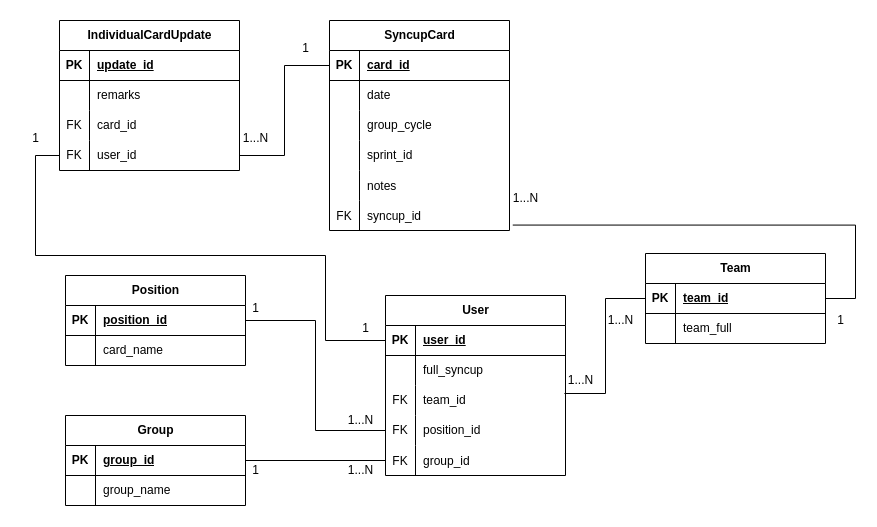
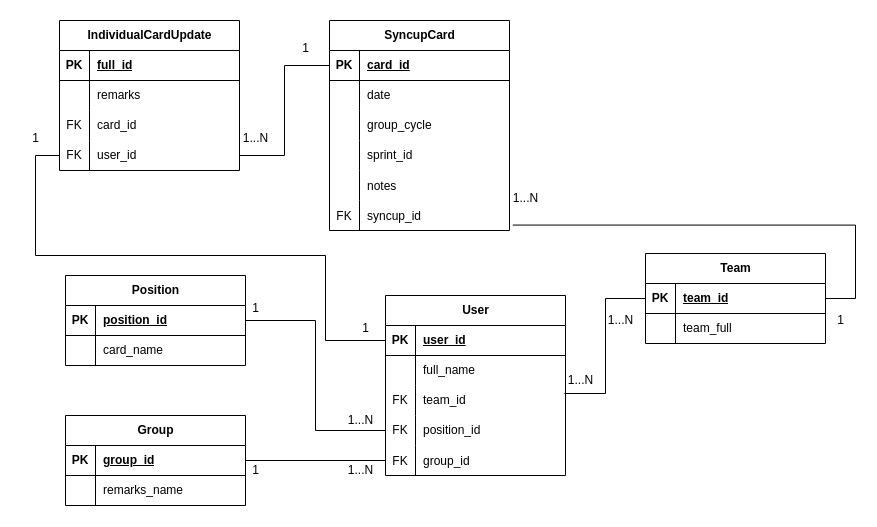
(126, 66) -> (116, 66)
(457, 371) -> (451, 371)
(137, 491) -> (144, 491)
